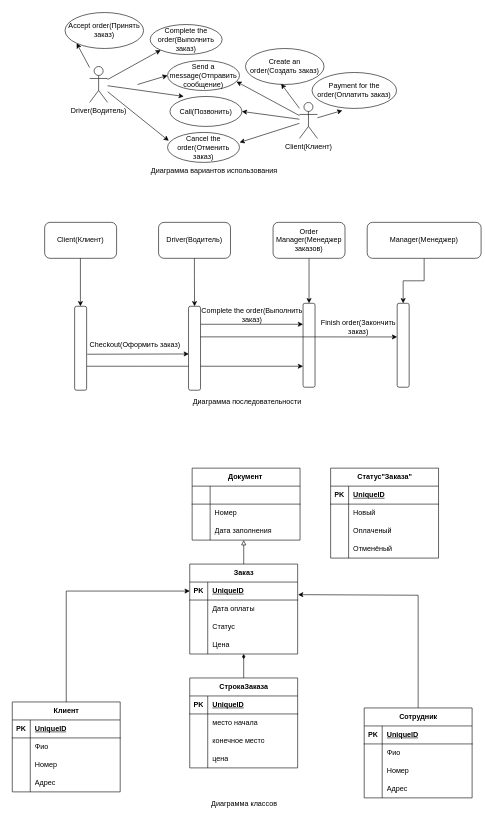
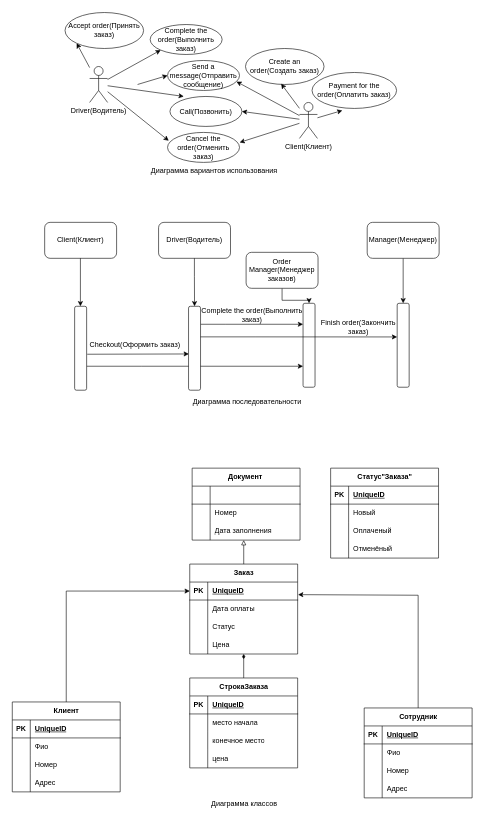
(309, 240) -> (282, 270)
(425, 240) -> (404, 240)
